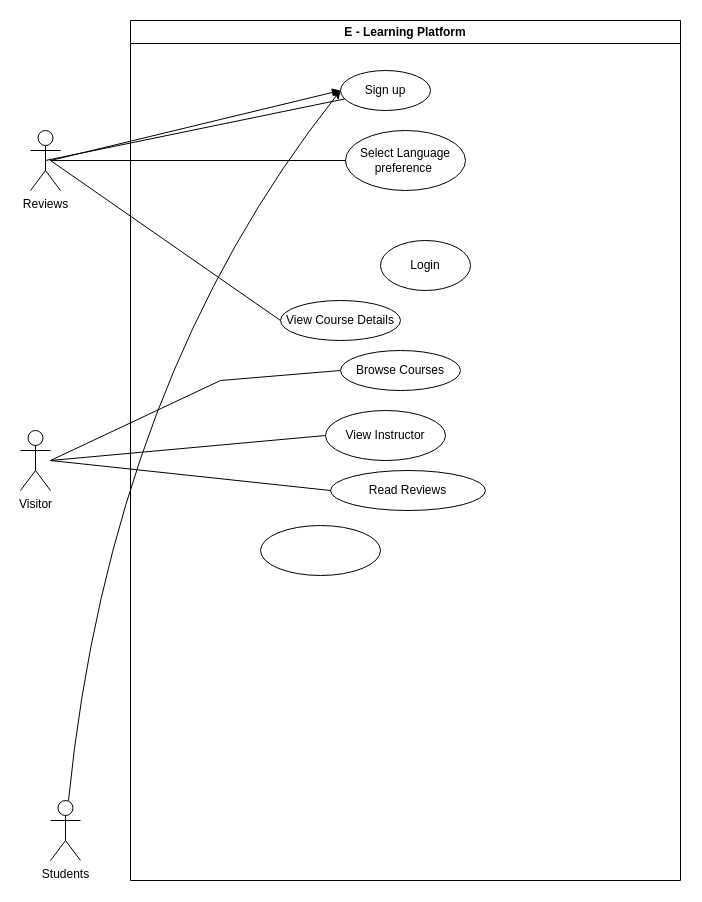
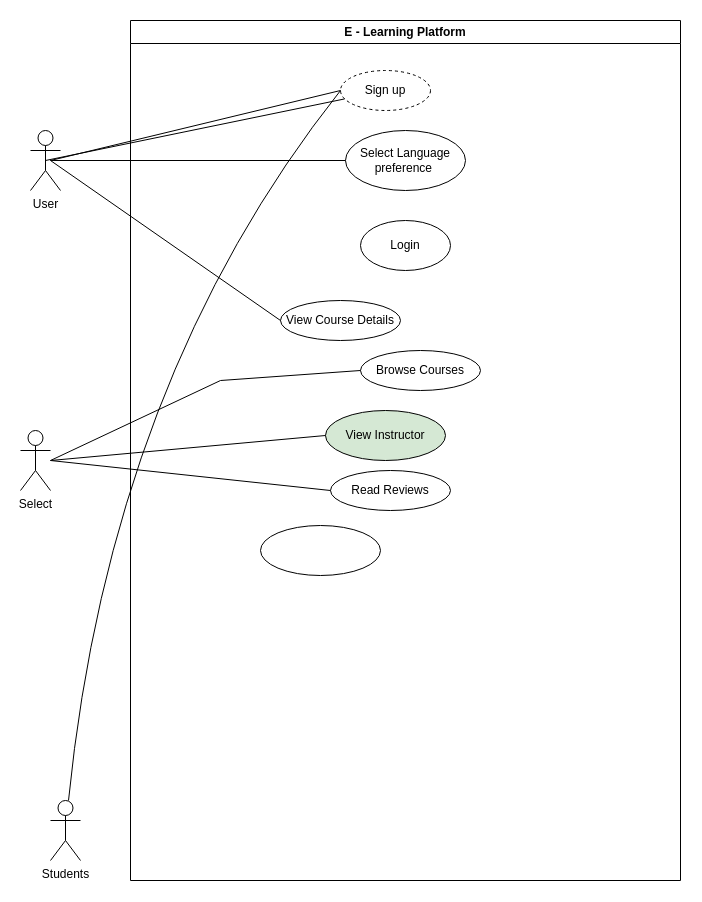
(386, 91) -> (386, 91)
(331, 93) -> (333, 92)
(335, 97) -> (337, 95)
(46, 205) -> (46, 205)
(426, 266) -> (406, 246)
(401, 371) -> (421, 371)
(386, 436) -> (386, 436)
(408, 491) -> (391, 491)
(36, 505) -> (36, 505)
